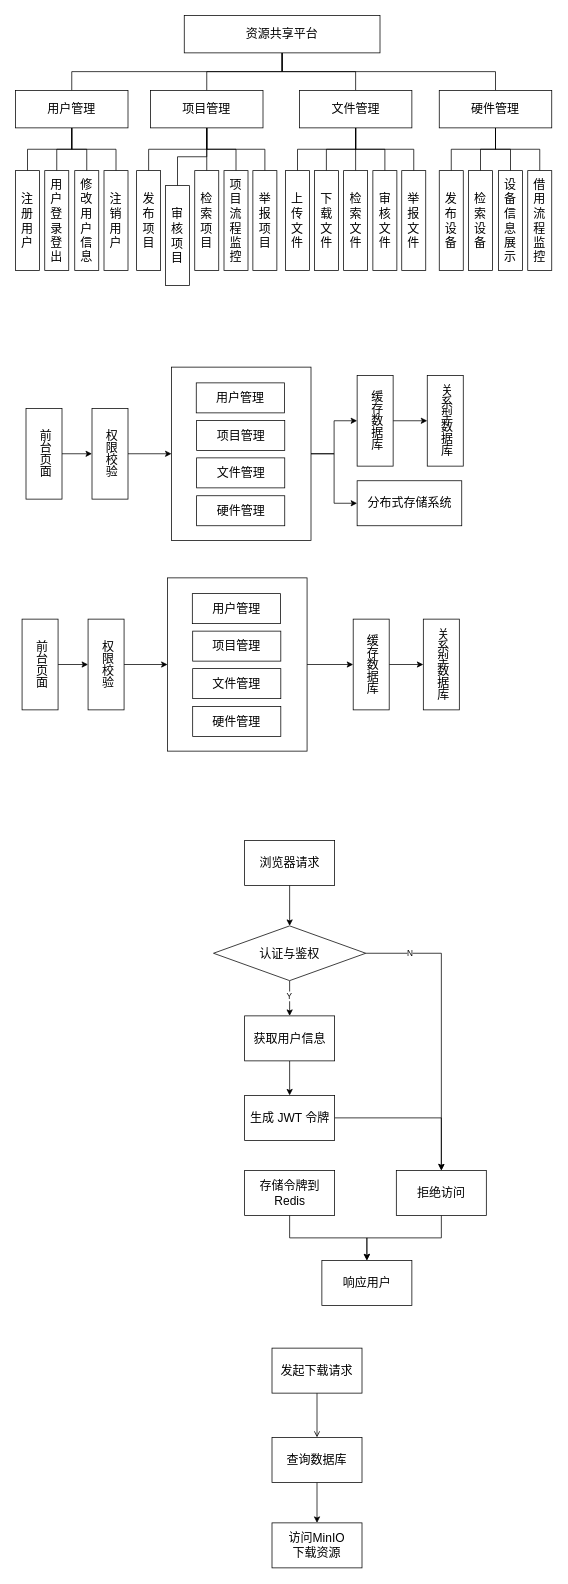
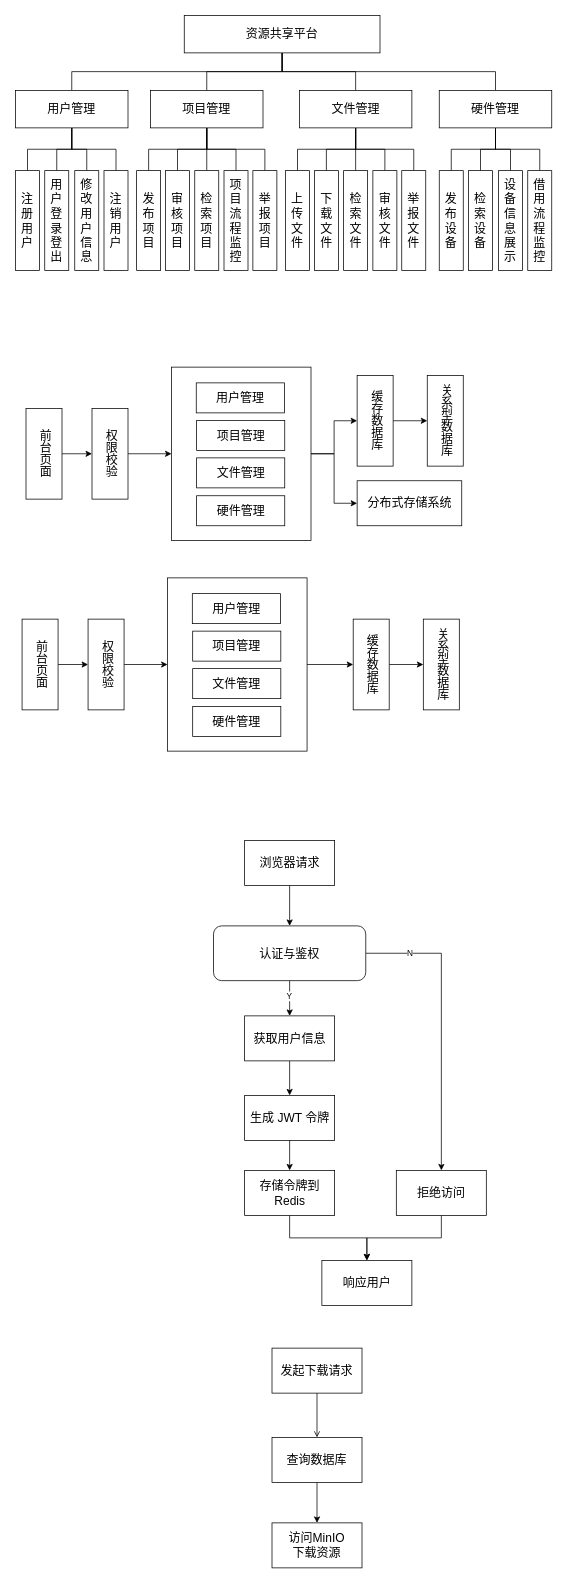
(177, 236) -> (177, 221)
(290, 953) -> (290, 953)
(387, 1118) -> (290, 1152)
